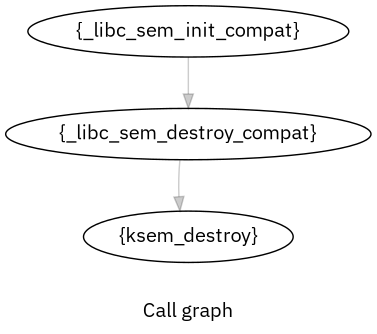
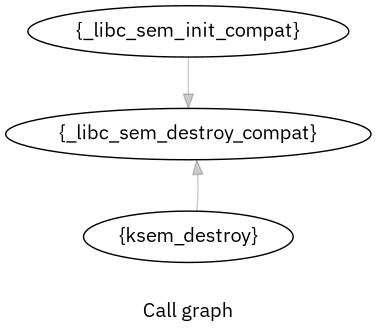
(179, 178) -> (198, 193)
